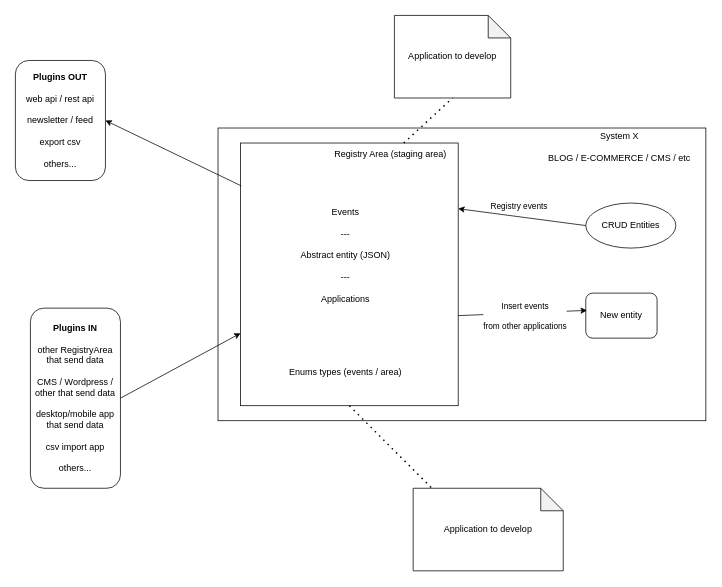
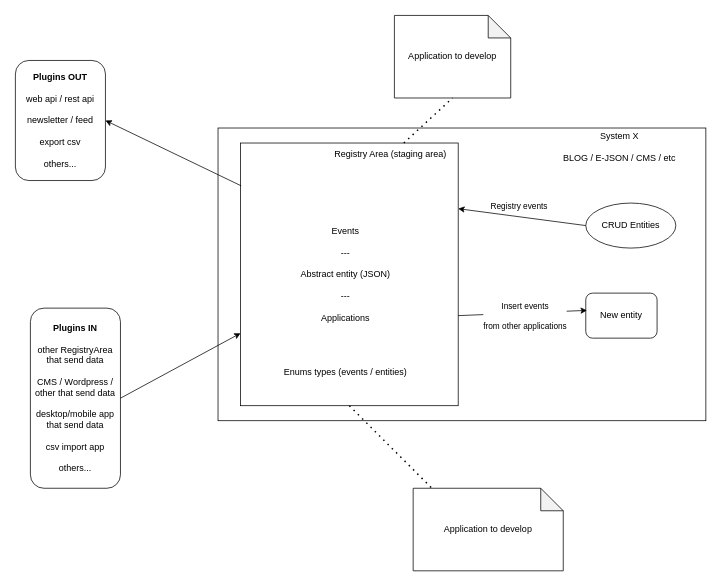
(619, 147) -> (619, 147)
(345, 255) -> (345, 274)
(345, 372) -> (345, 372)
